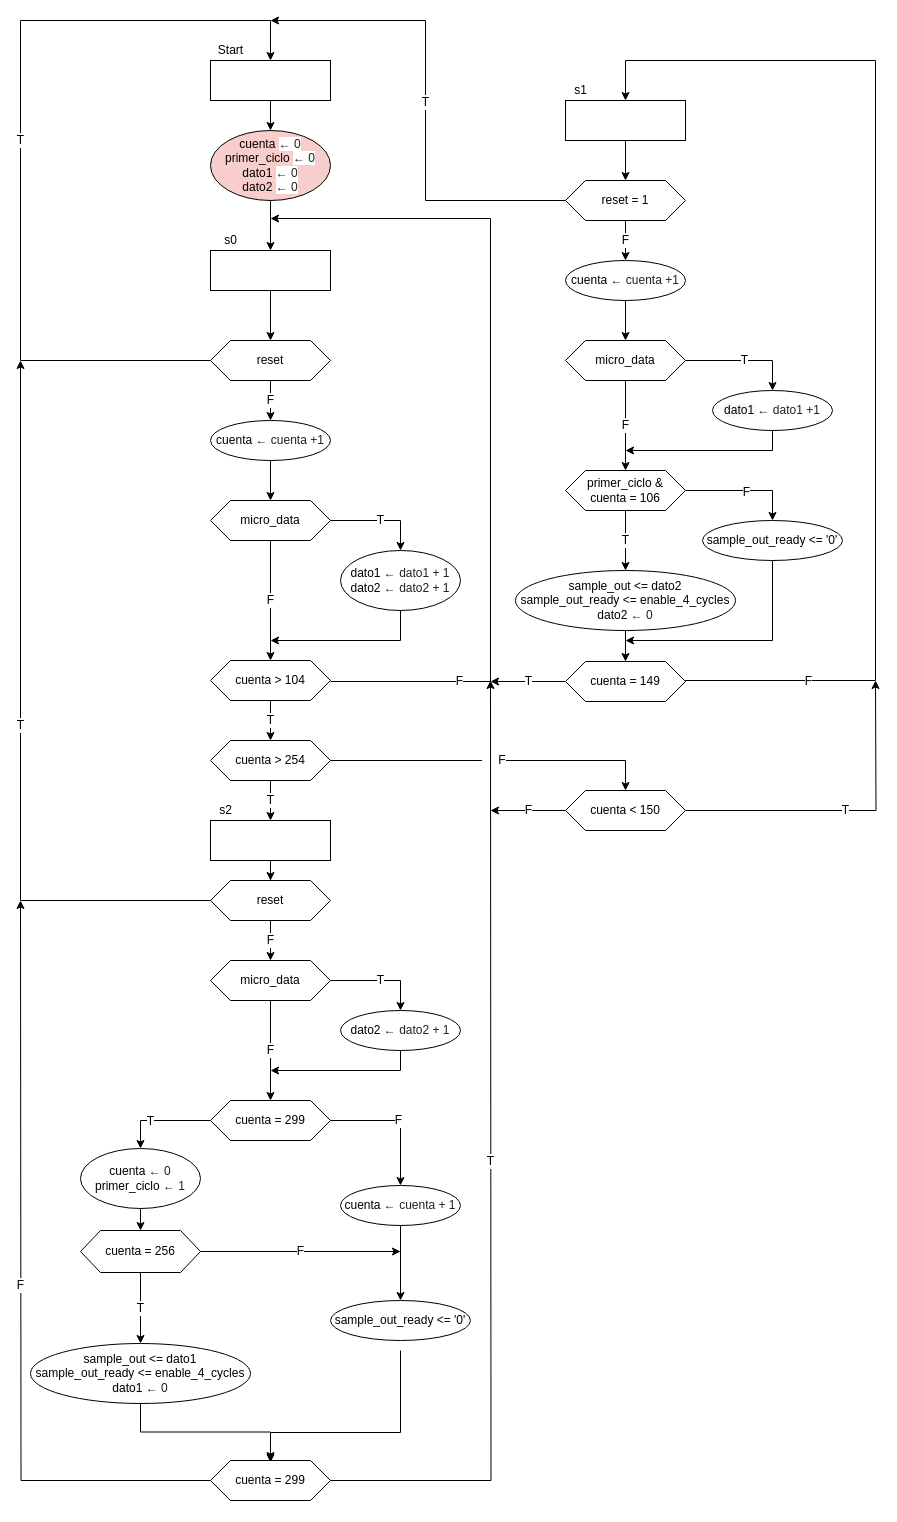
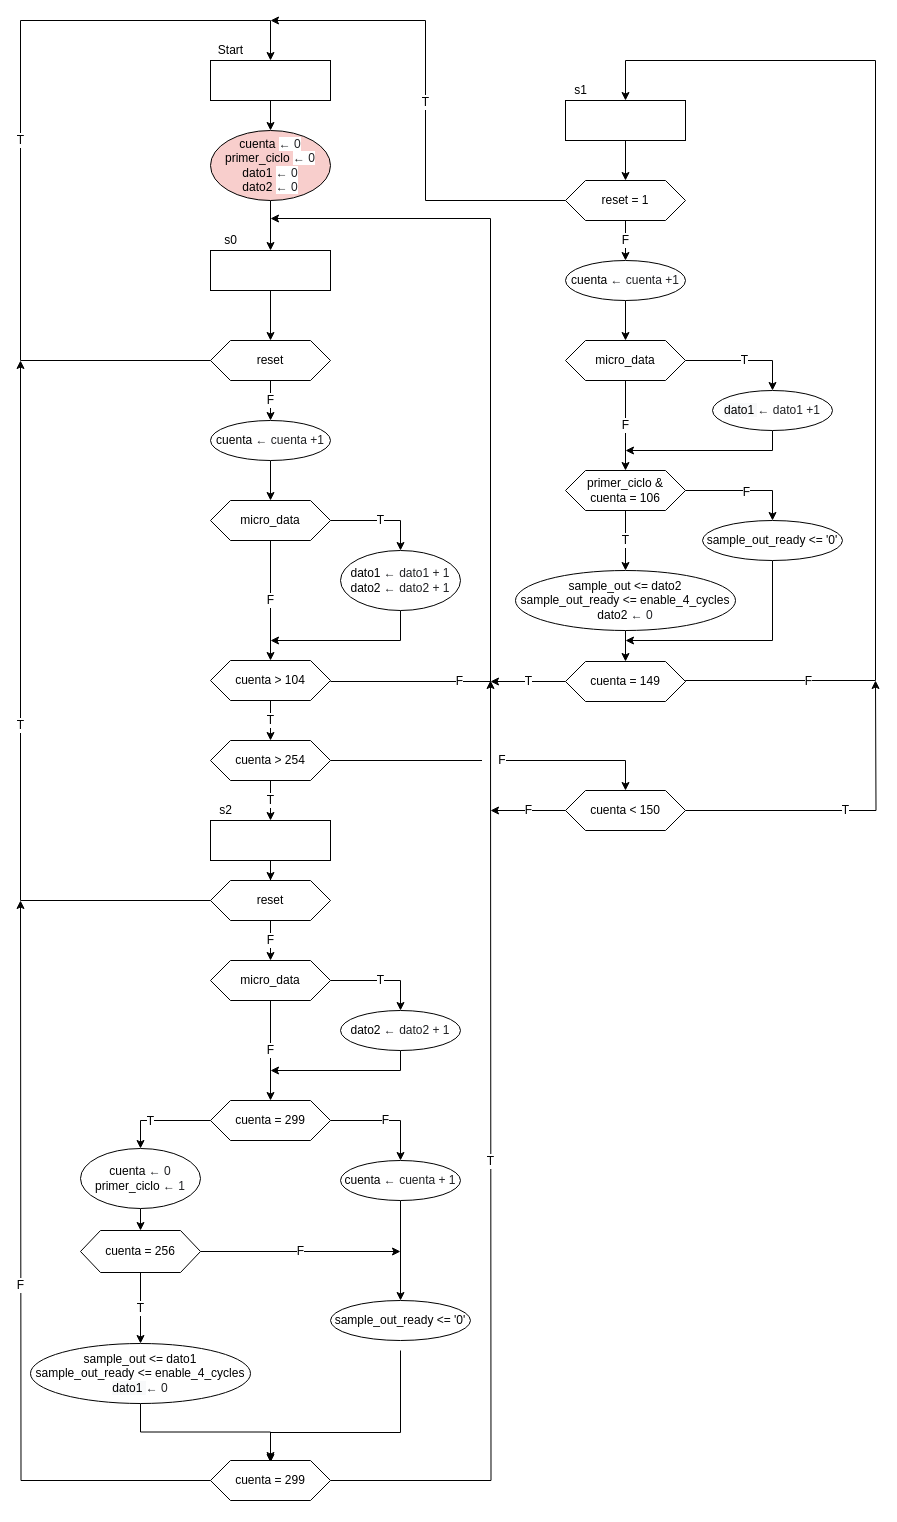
(401, 1206) -> (401, 1181)
